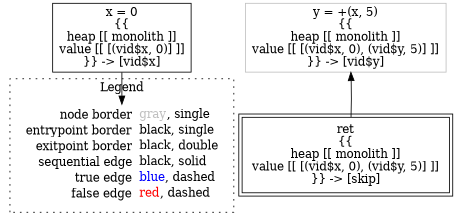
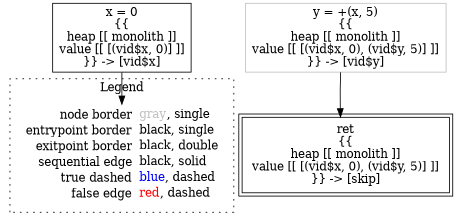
(351, 99) -> (340, 90)
(105, 178) -> (98, 178)
